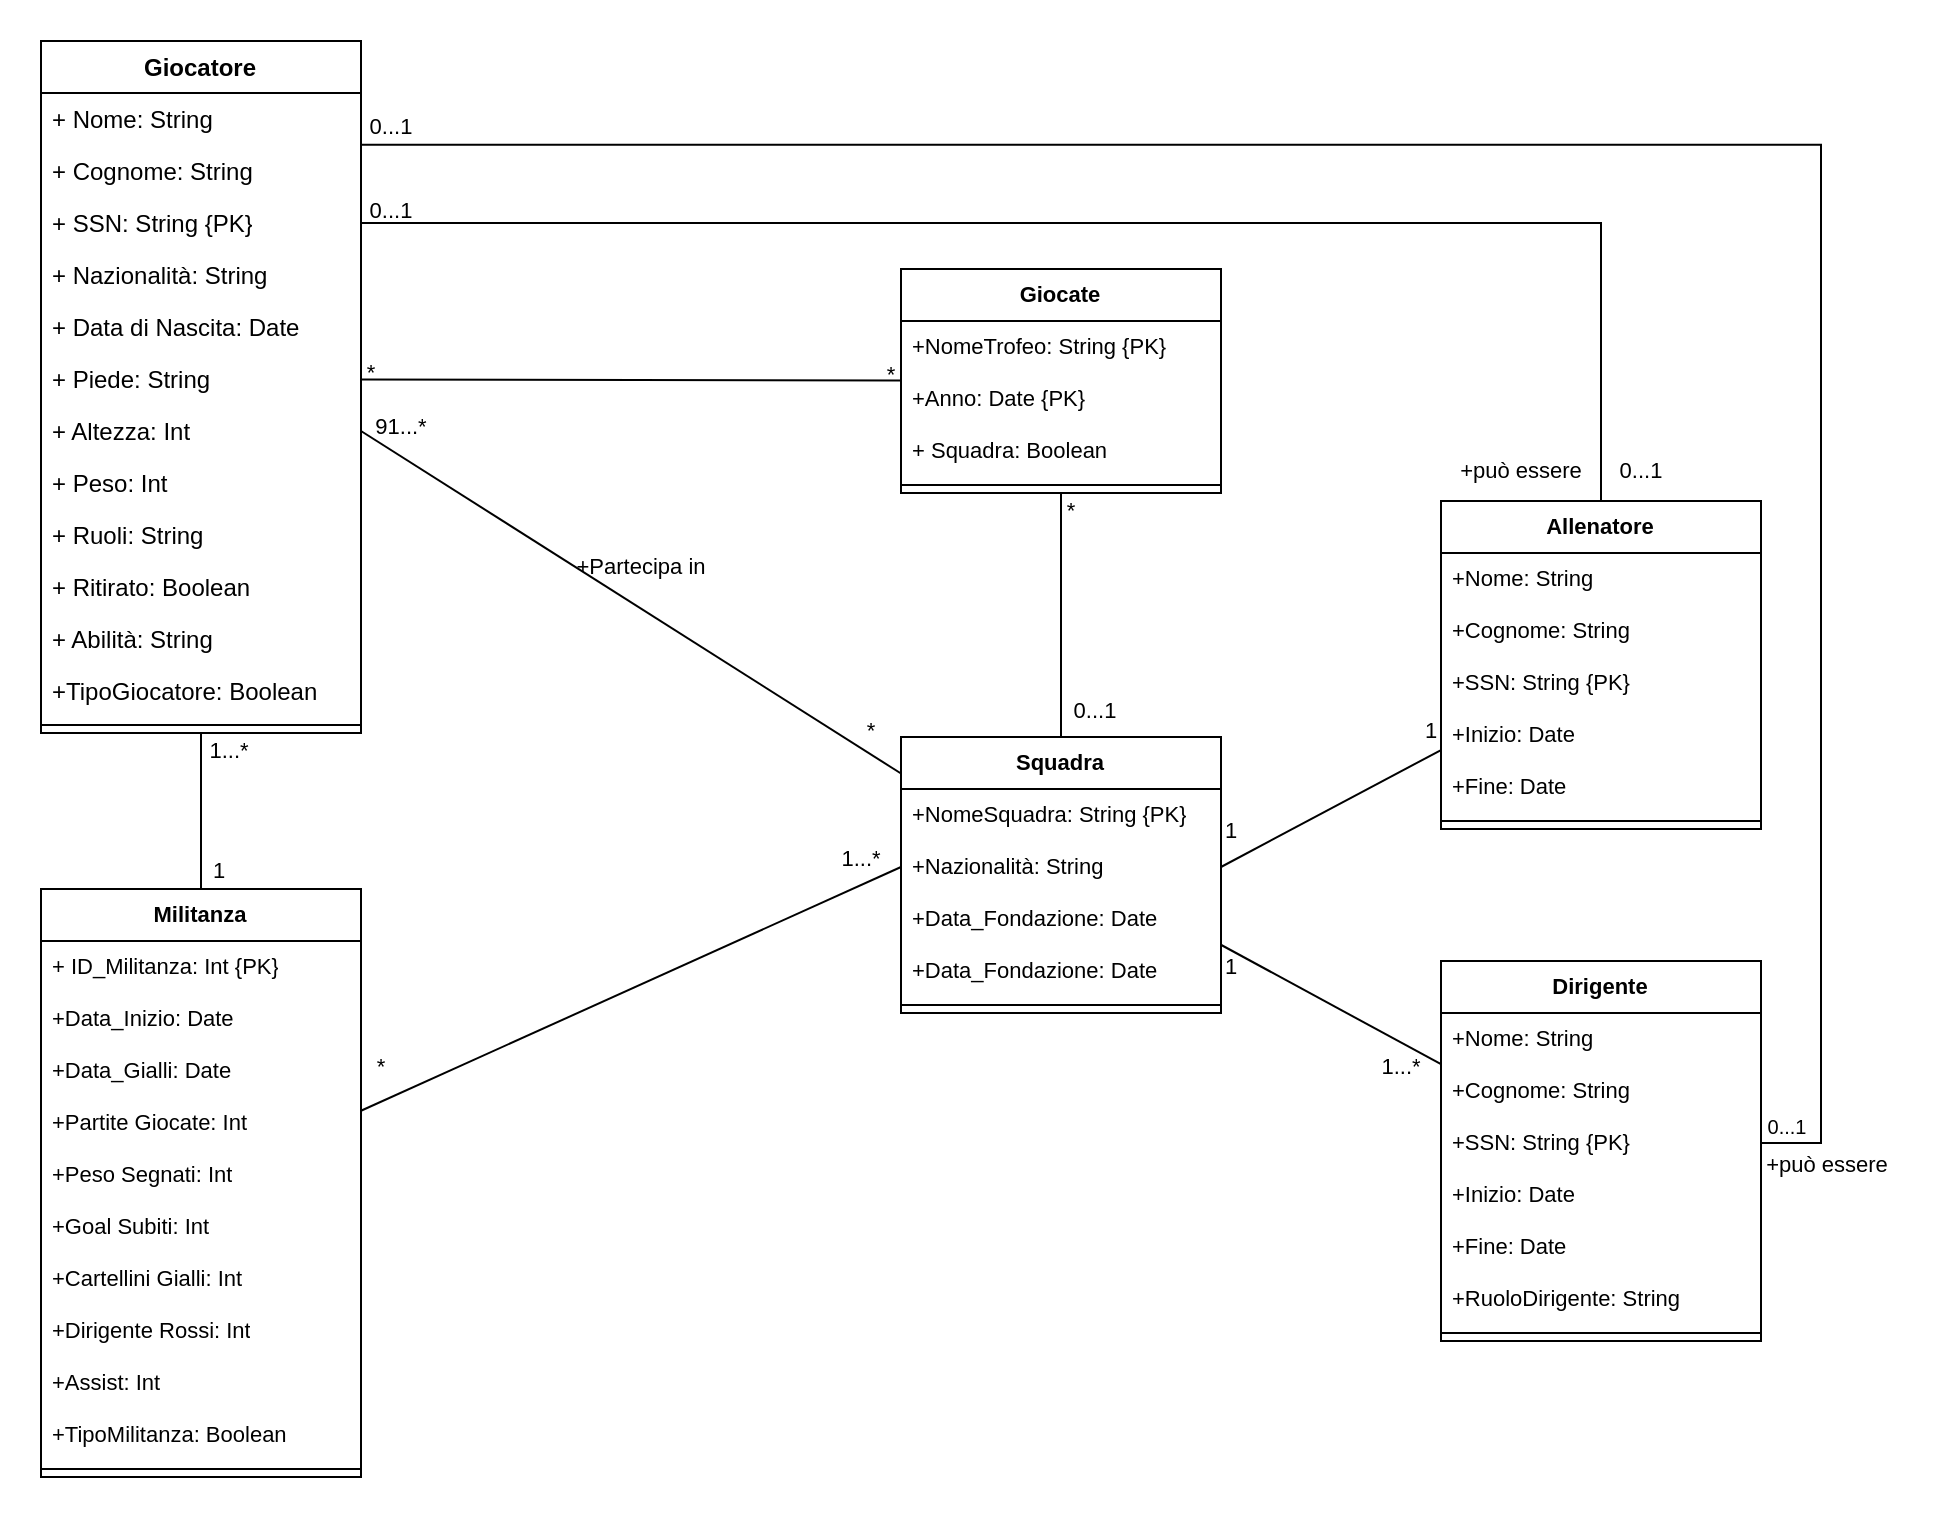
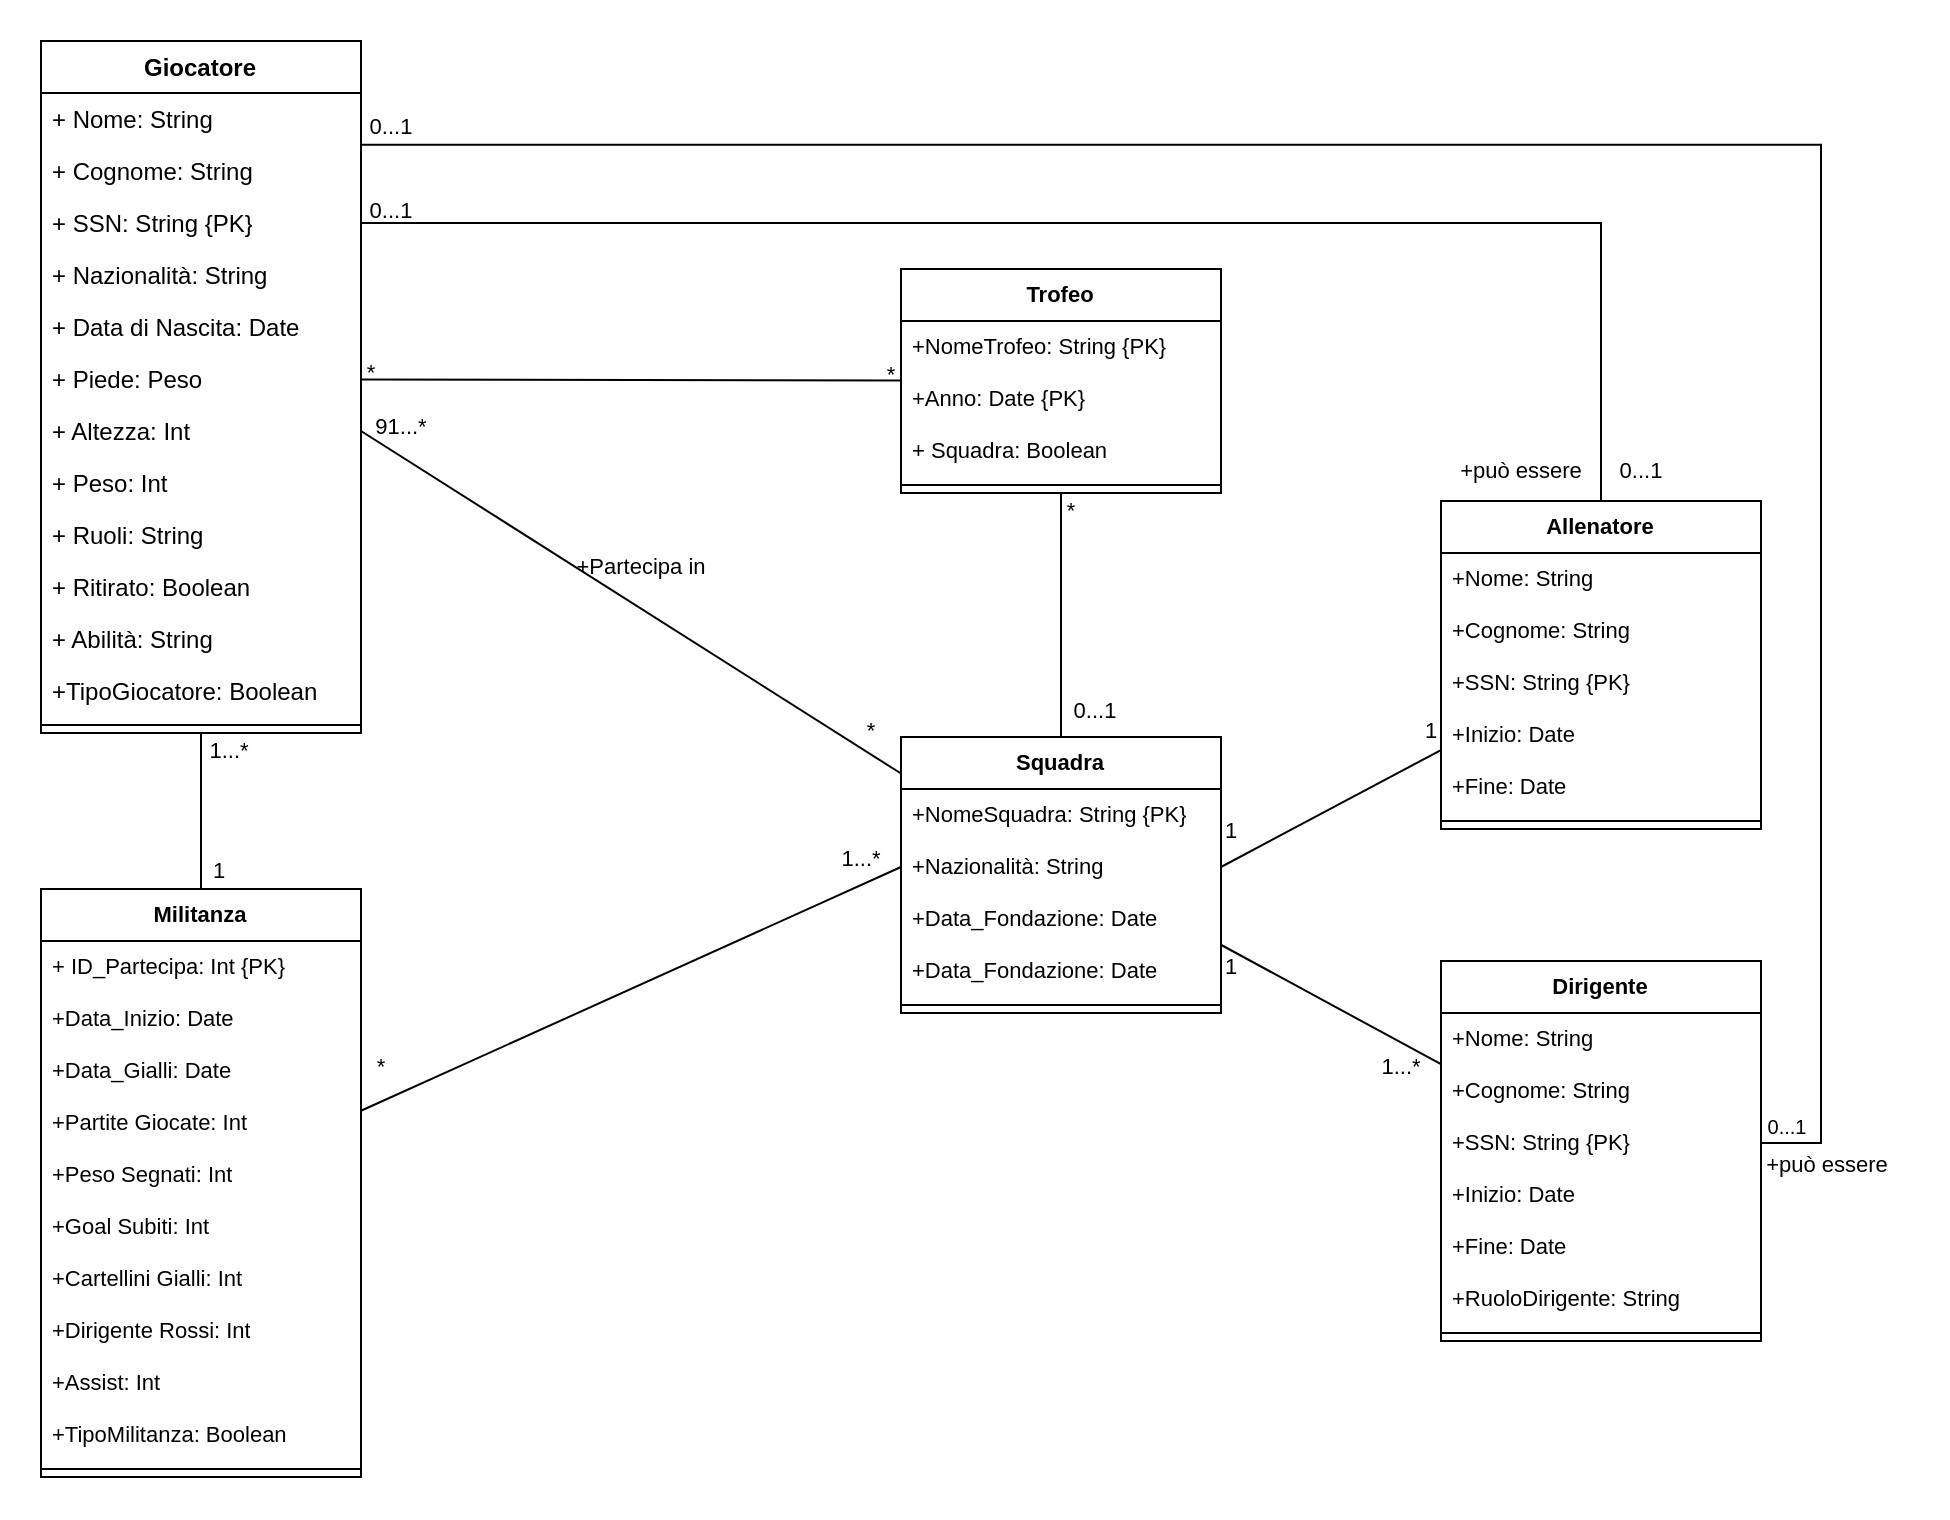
(1061, 296) -> (1061, 296)
(138, 381) -> (128, 381)
(181, 968) -> (187, 968)
